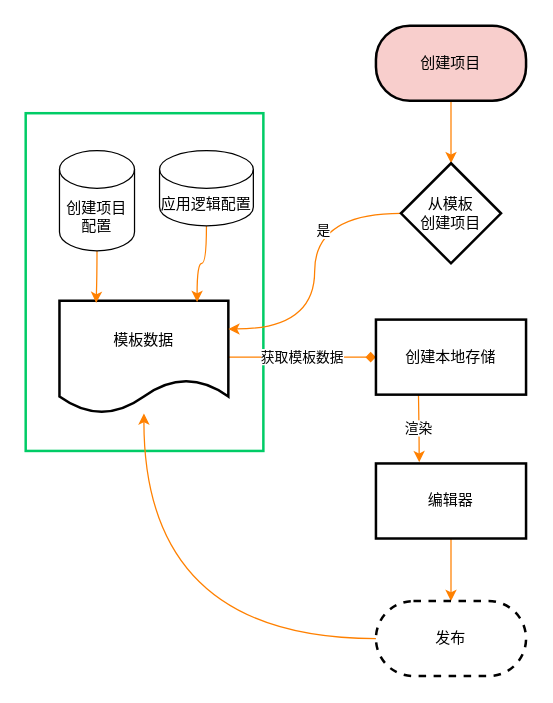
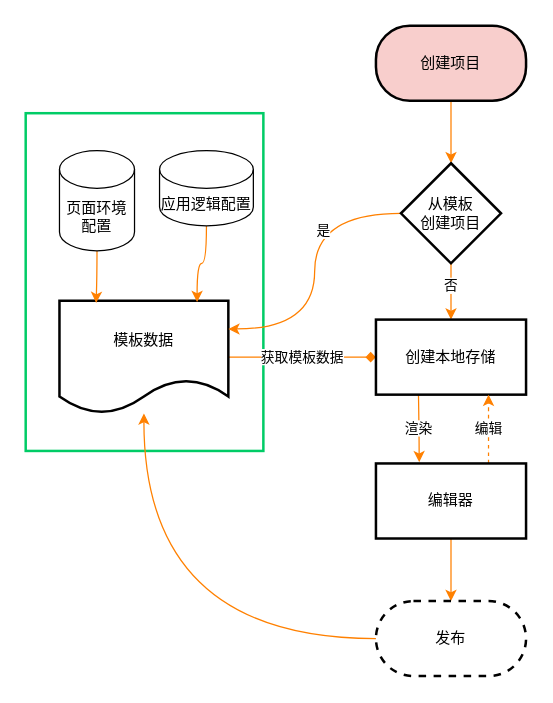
(97, 217) -> (97, 217)
none -> (451, 288)
none -> (488, 432)
